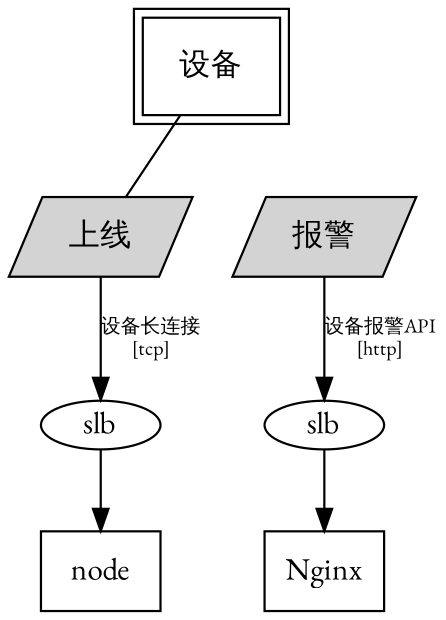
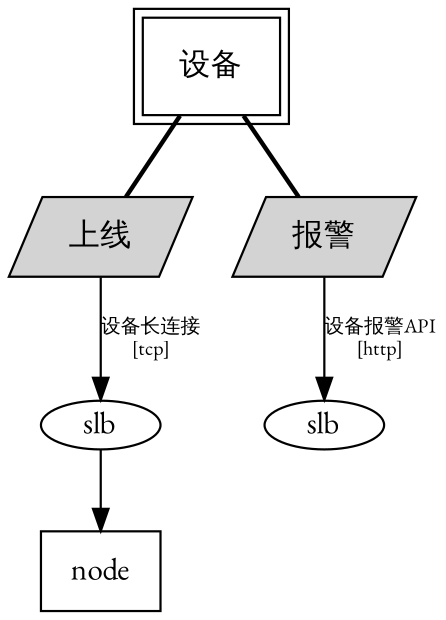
(153, 156) -> (153, 156)
none -> (271, 156)
(324, 571) -> none
